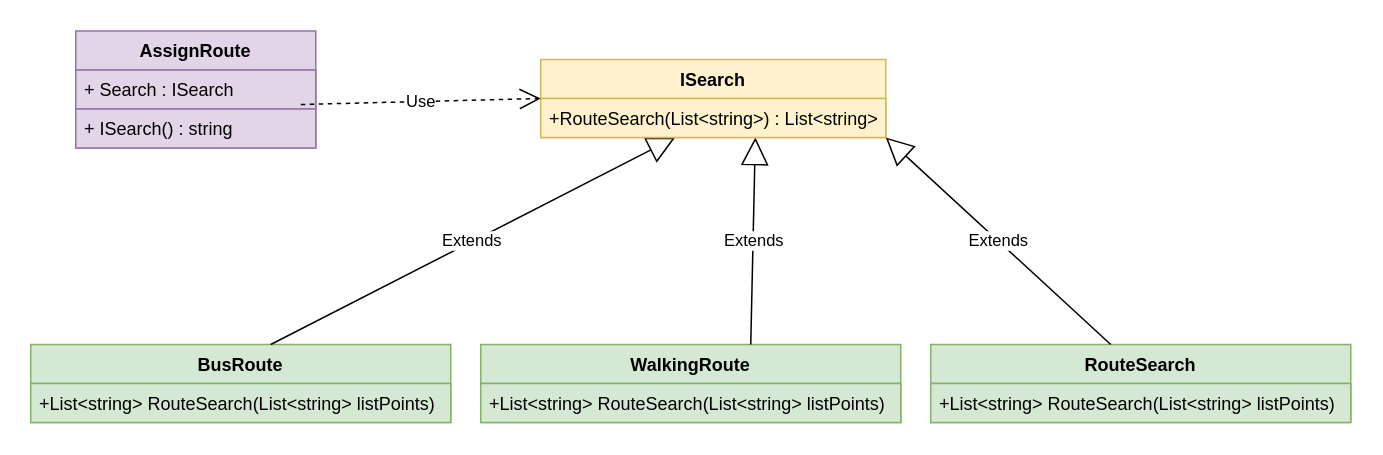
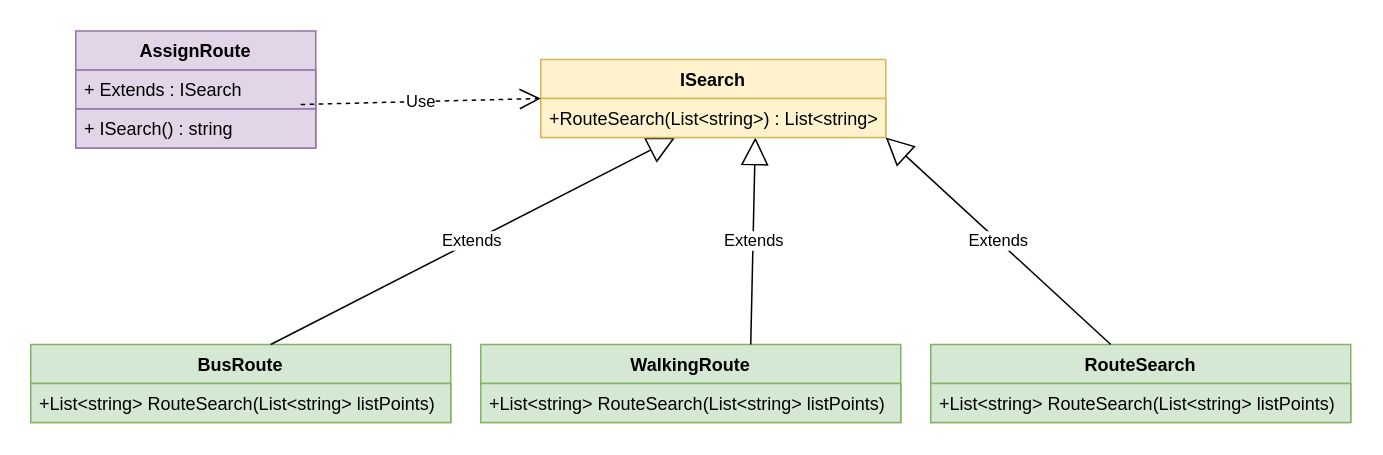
(165, 90) -> (170, 90)
